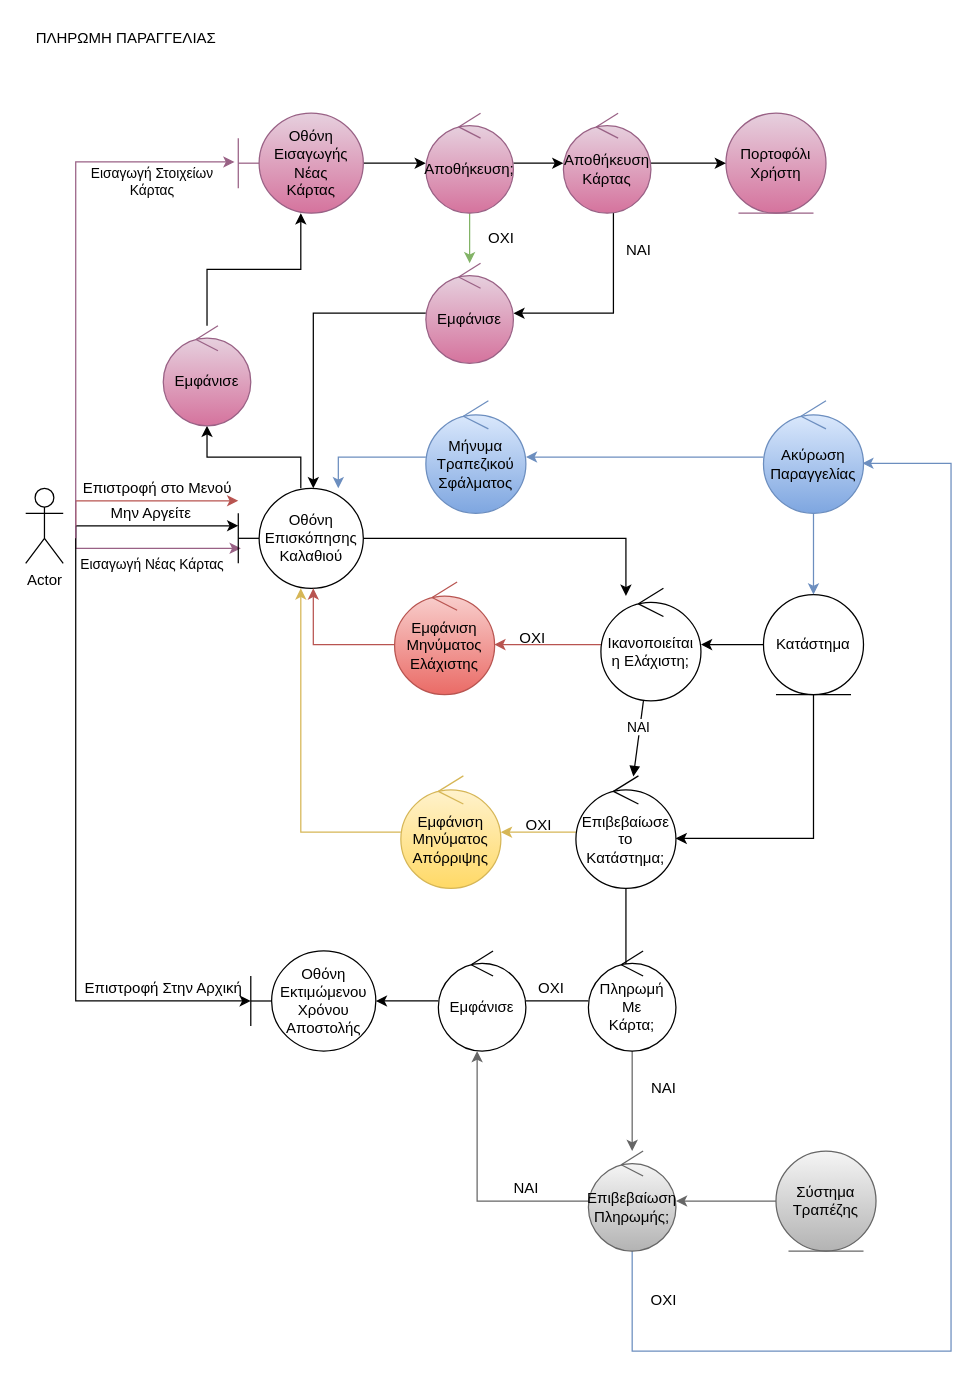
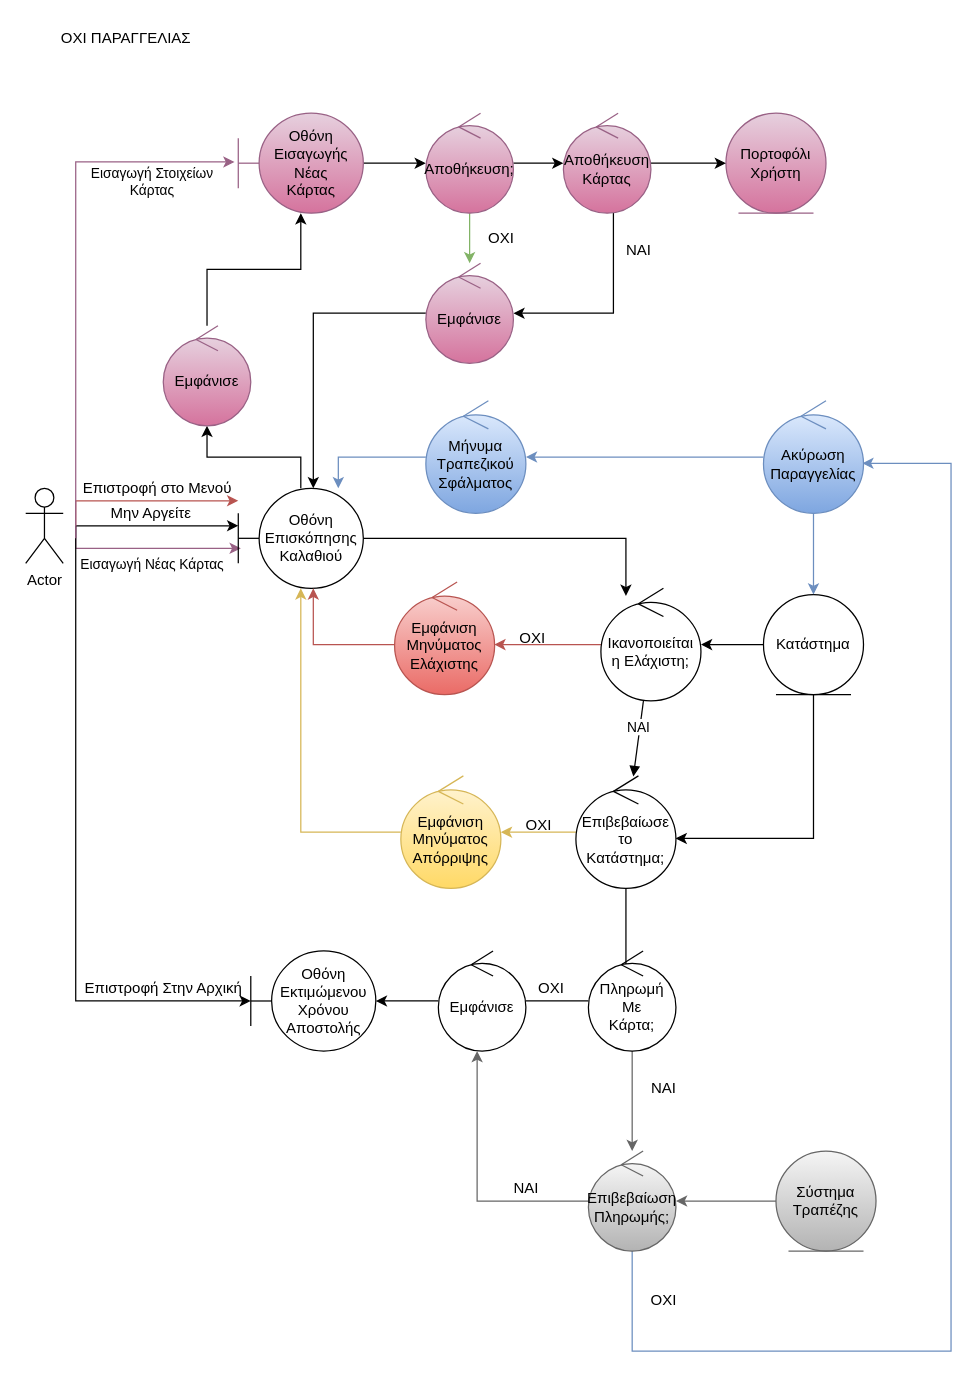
(126, 38) -> (126, 38)
